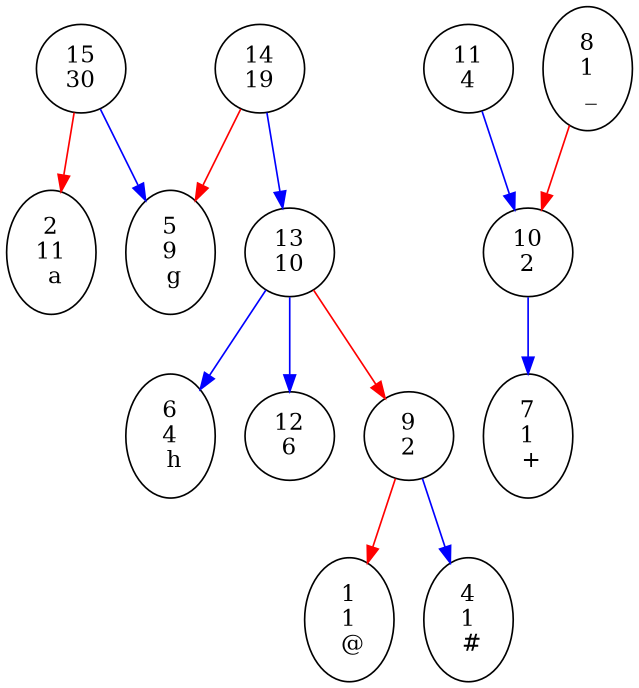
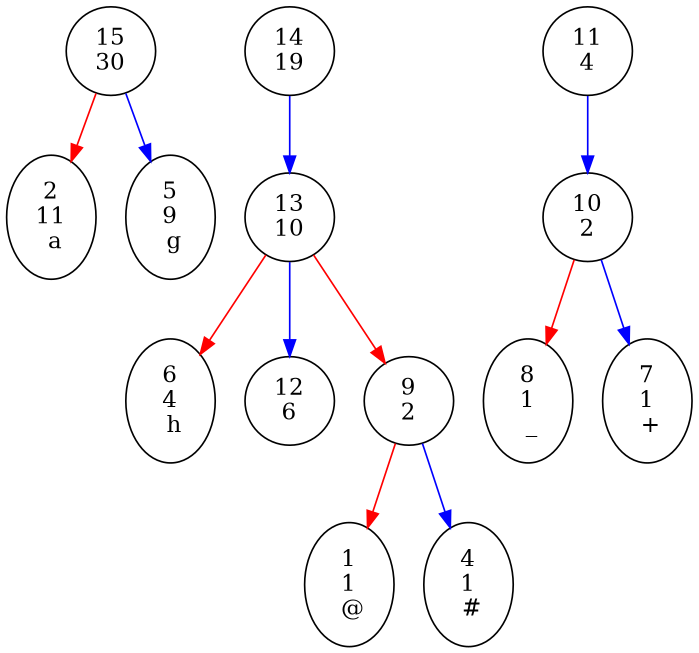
(222, 147) -> none
(558, 160) -> (563, 294)
(238, 333) -> (238, 298)
